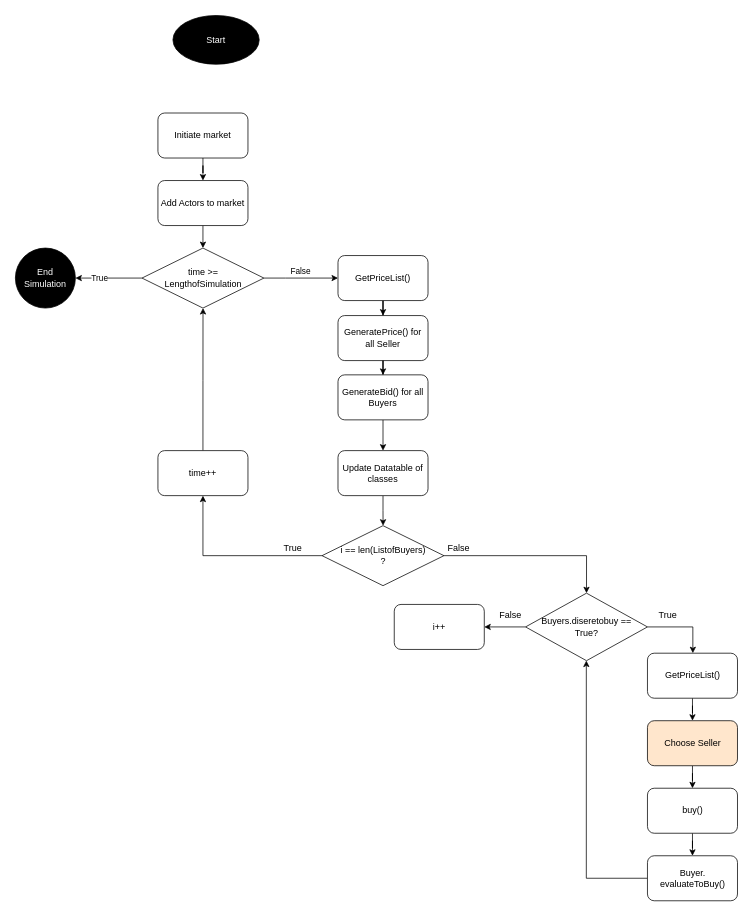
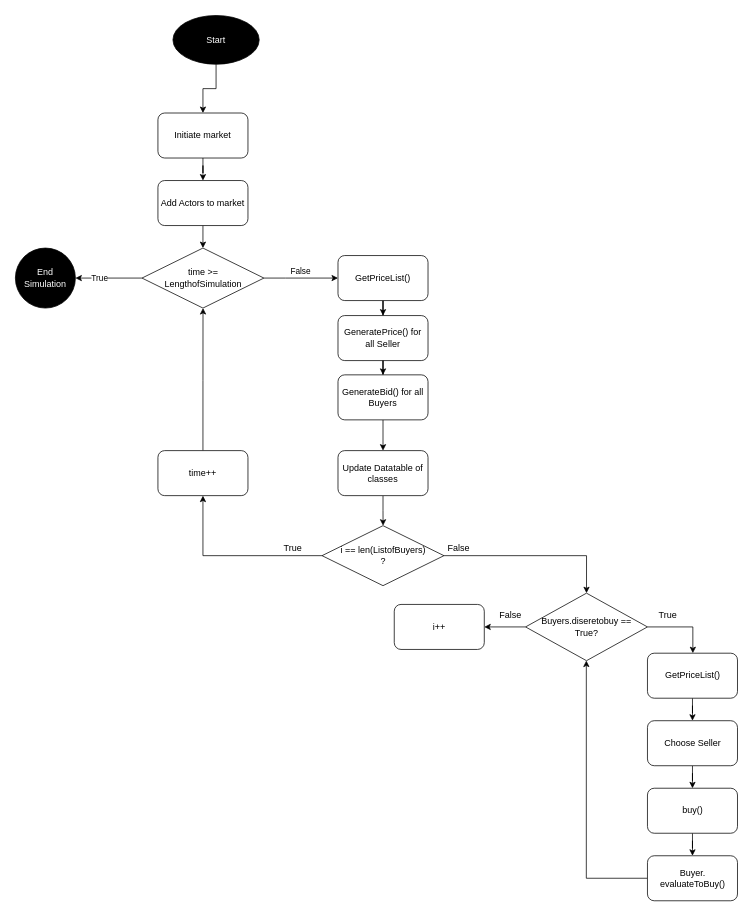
none -> (210, 89)
(692, 743) -> (692, 743)
